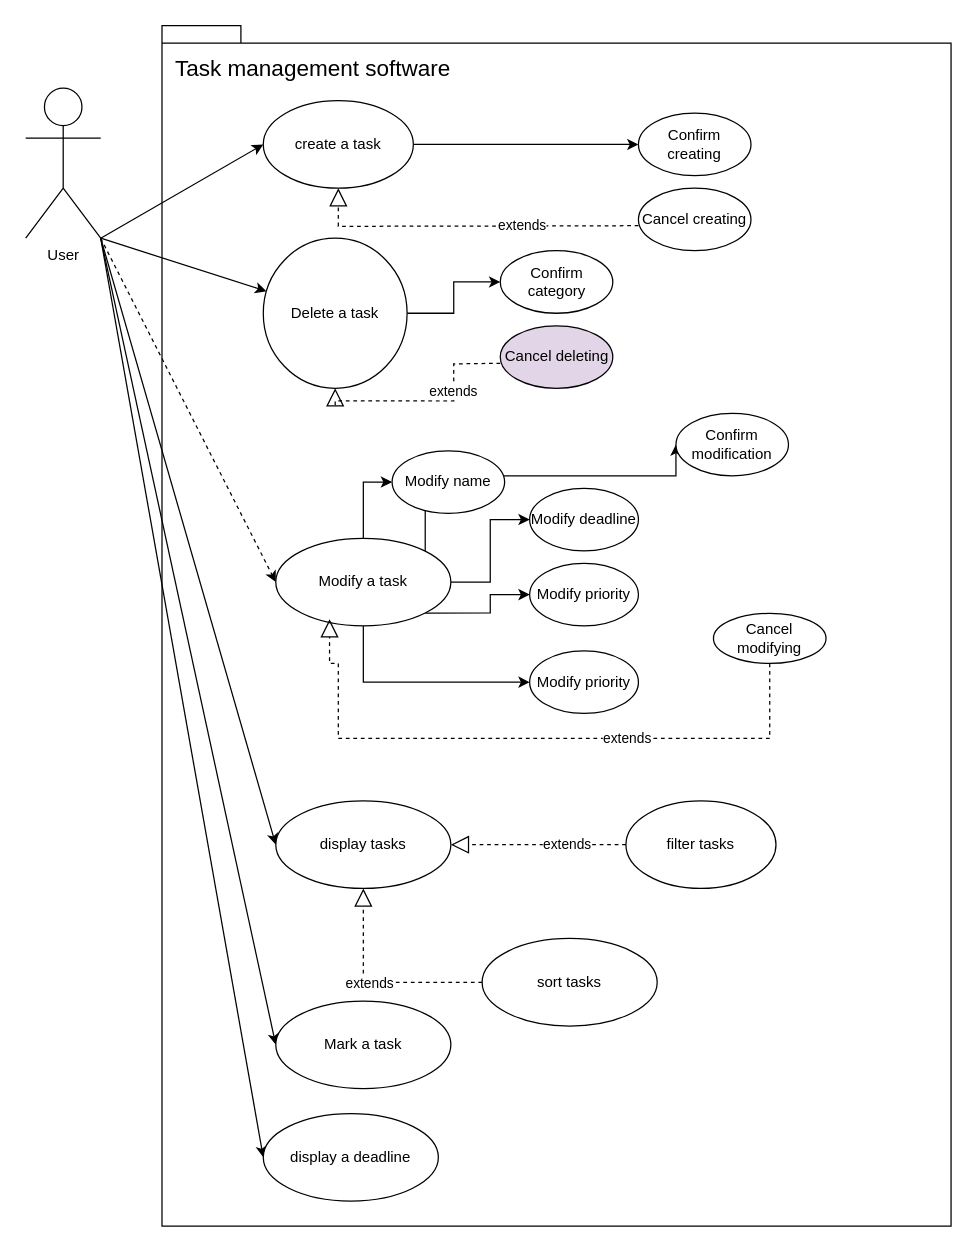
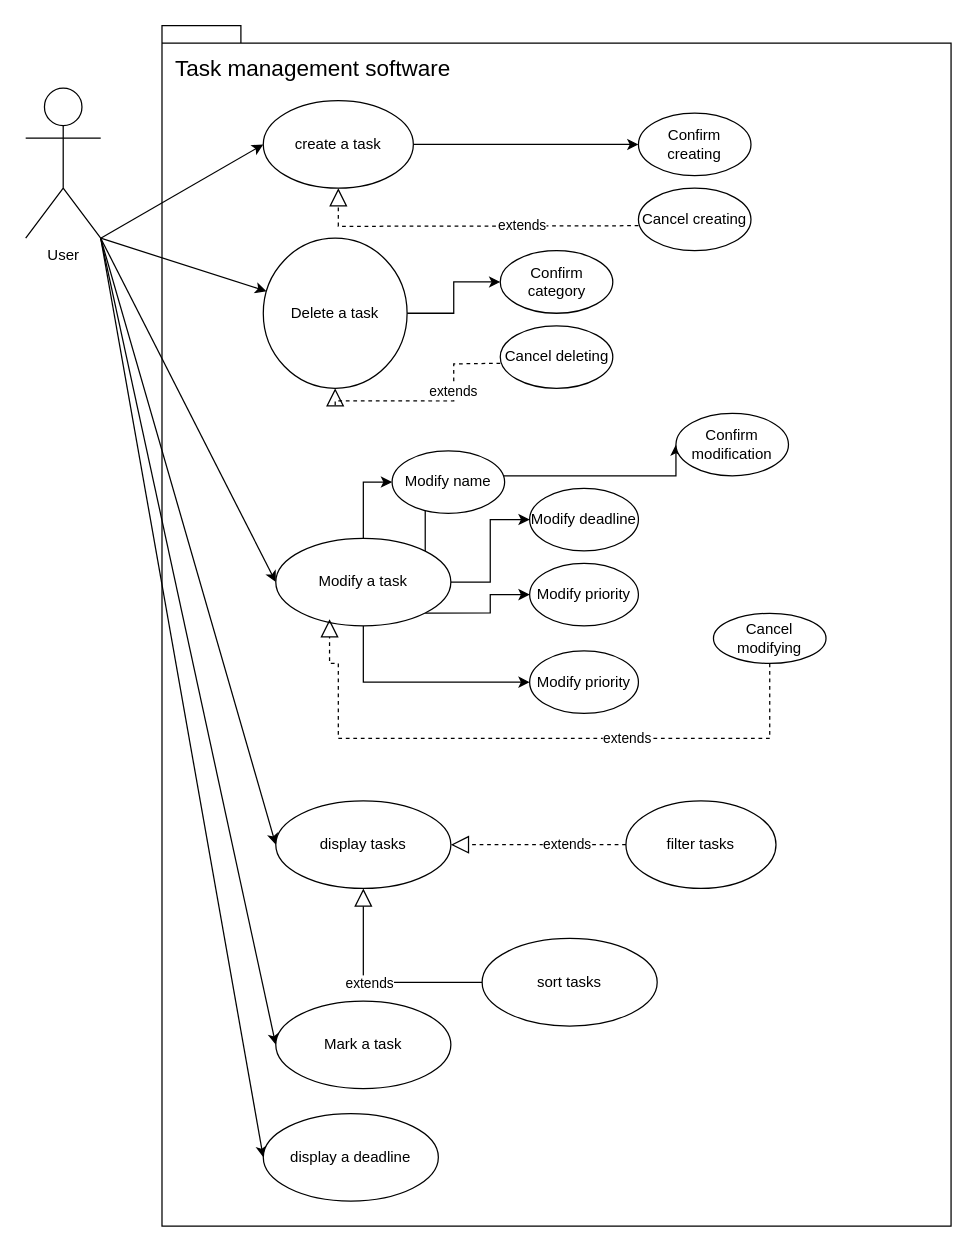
(556, 357) -> (556, 357)
(188, 410) -> (188, 410)
(436, 982) -> (436, 982)
